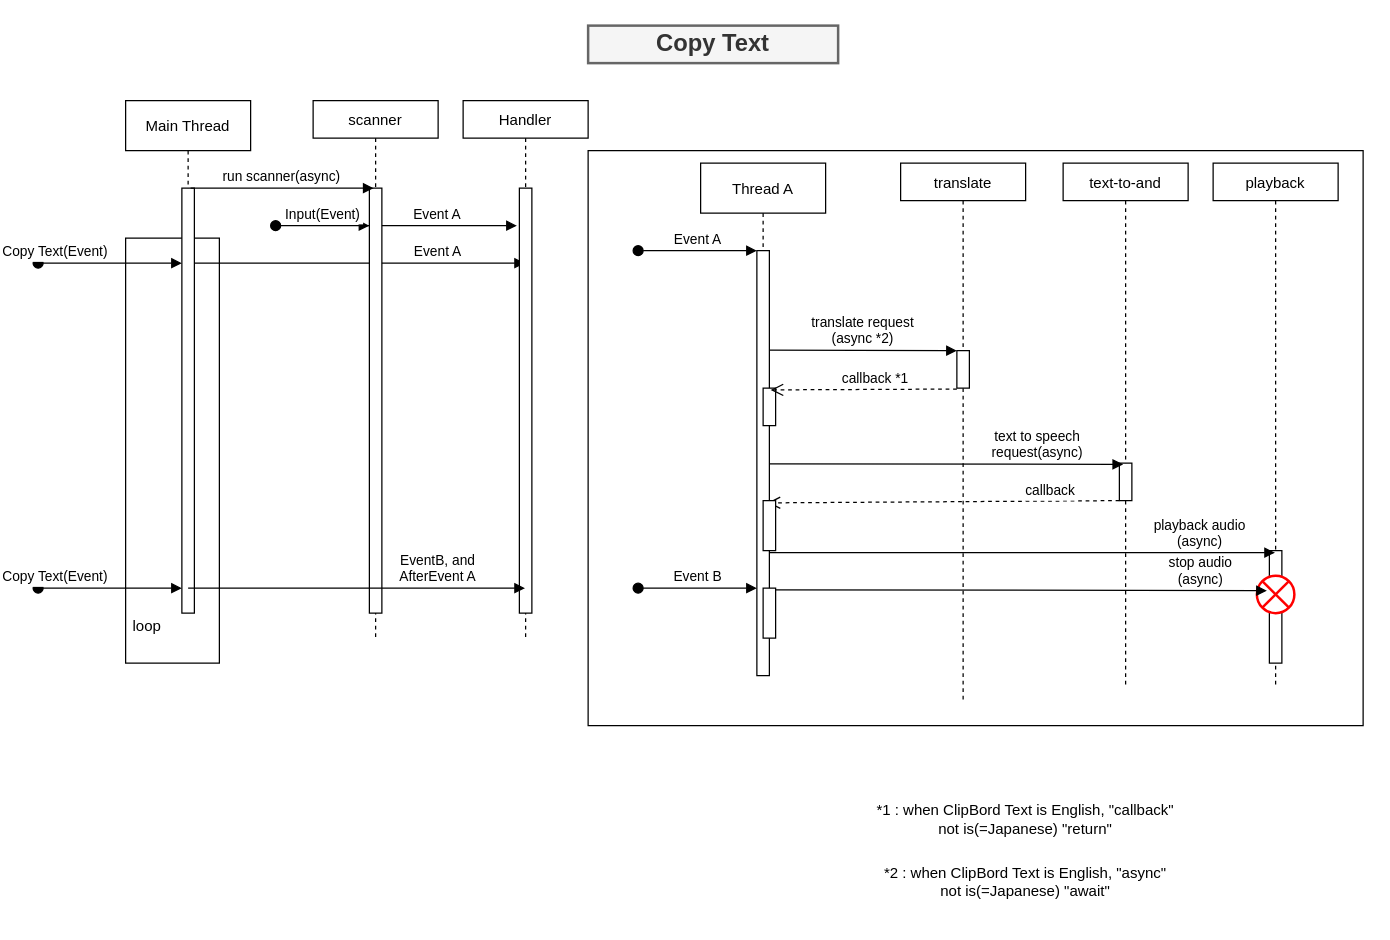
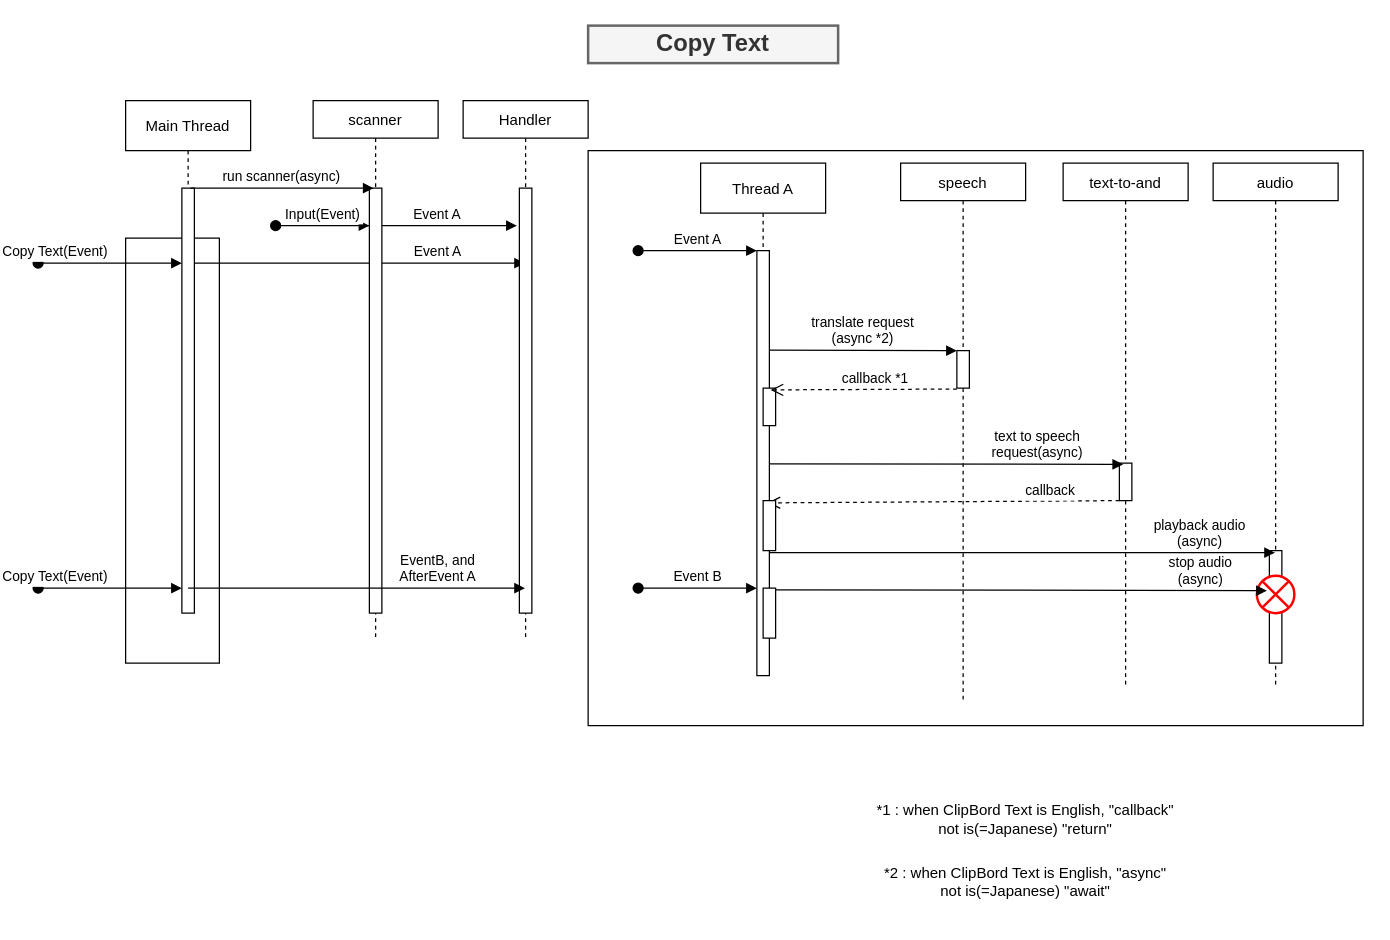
(963, 183) -> (963, 183)
(1275, 183) -> (1275, 183)
(163, 626) -> none
